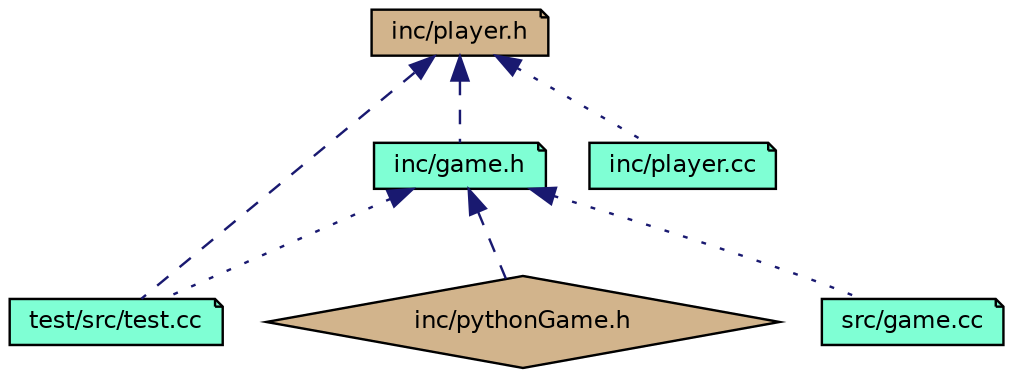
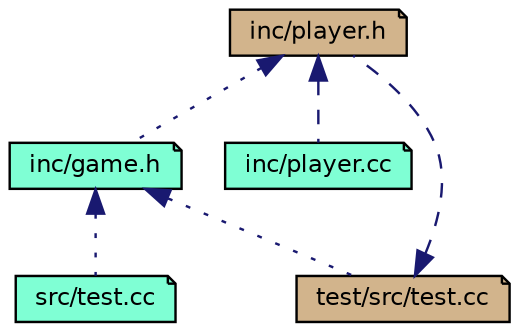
(582, 105) -> (318, 112)
(460, 112) -> (197, 105)
(278, 186) -> (433, 140)
(116, 322) -> (403, 299)
(523, 322) -> none
(913, 322) -> (96, 299)
